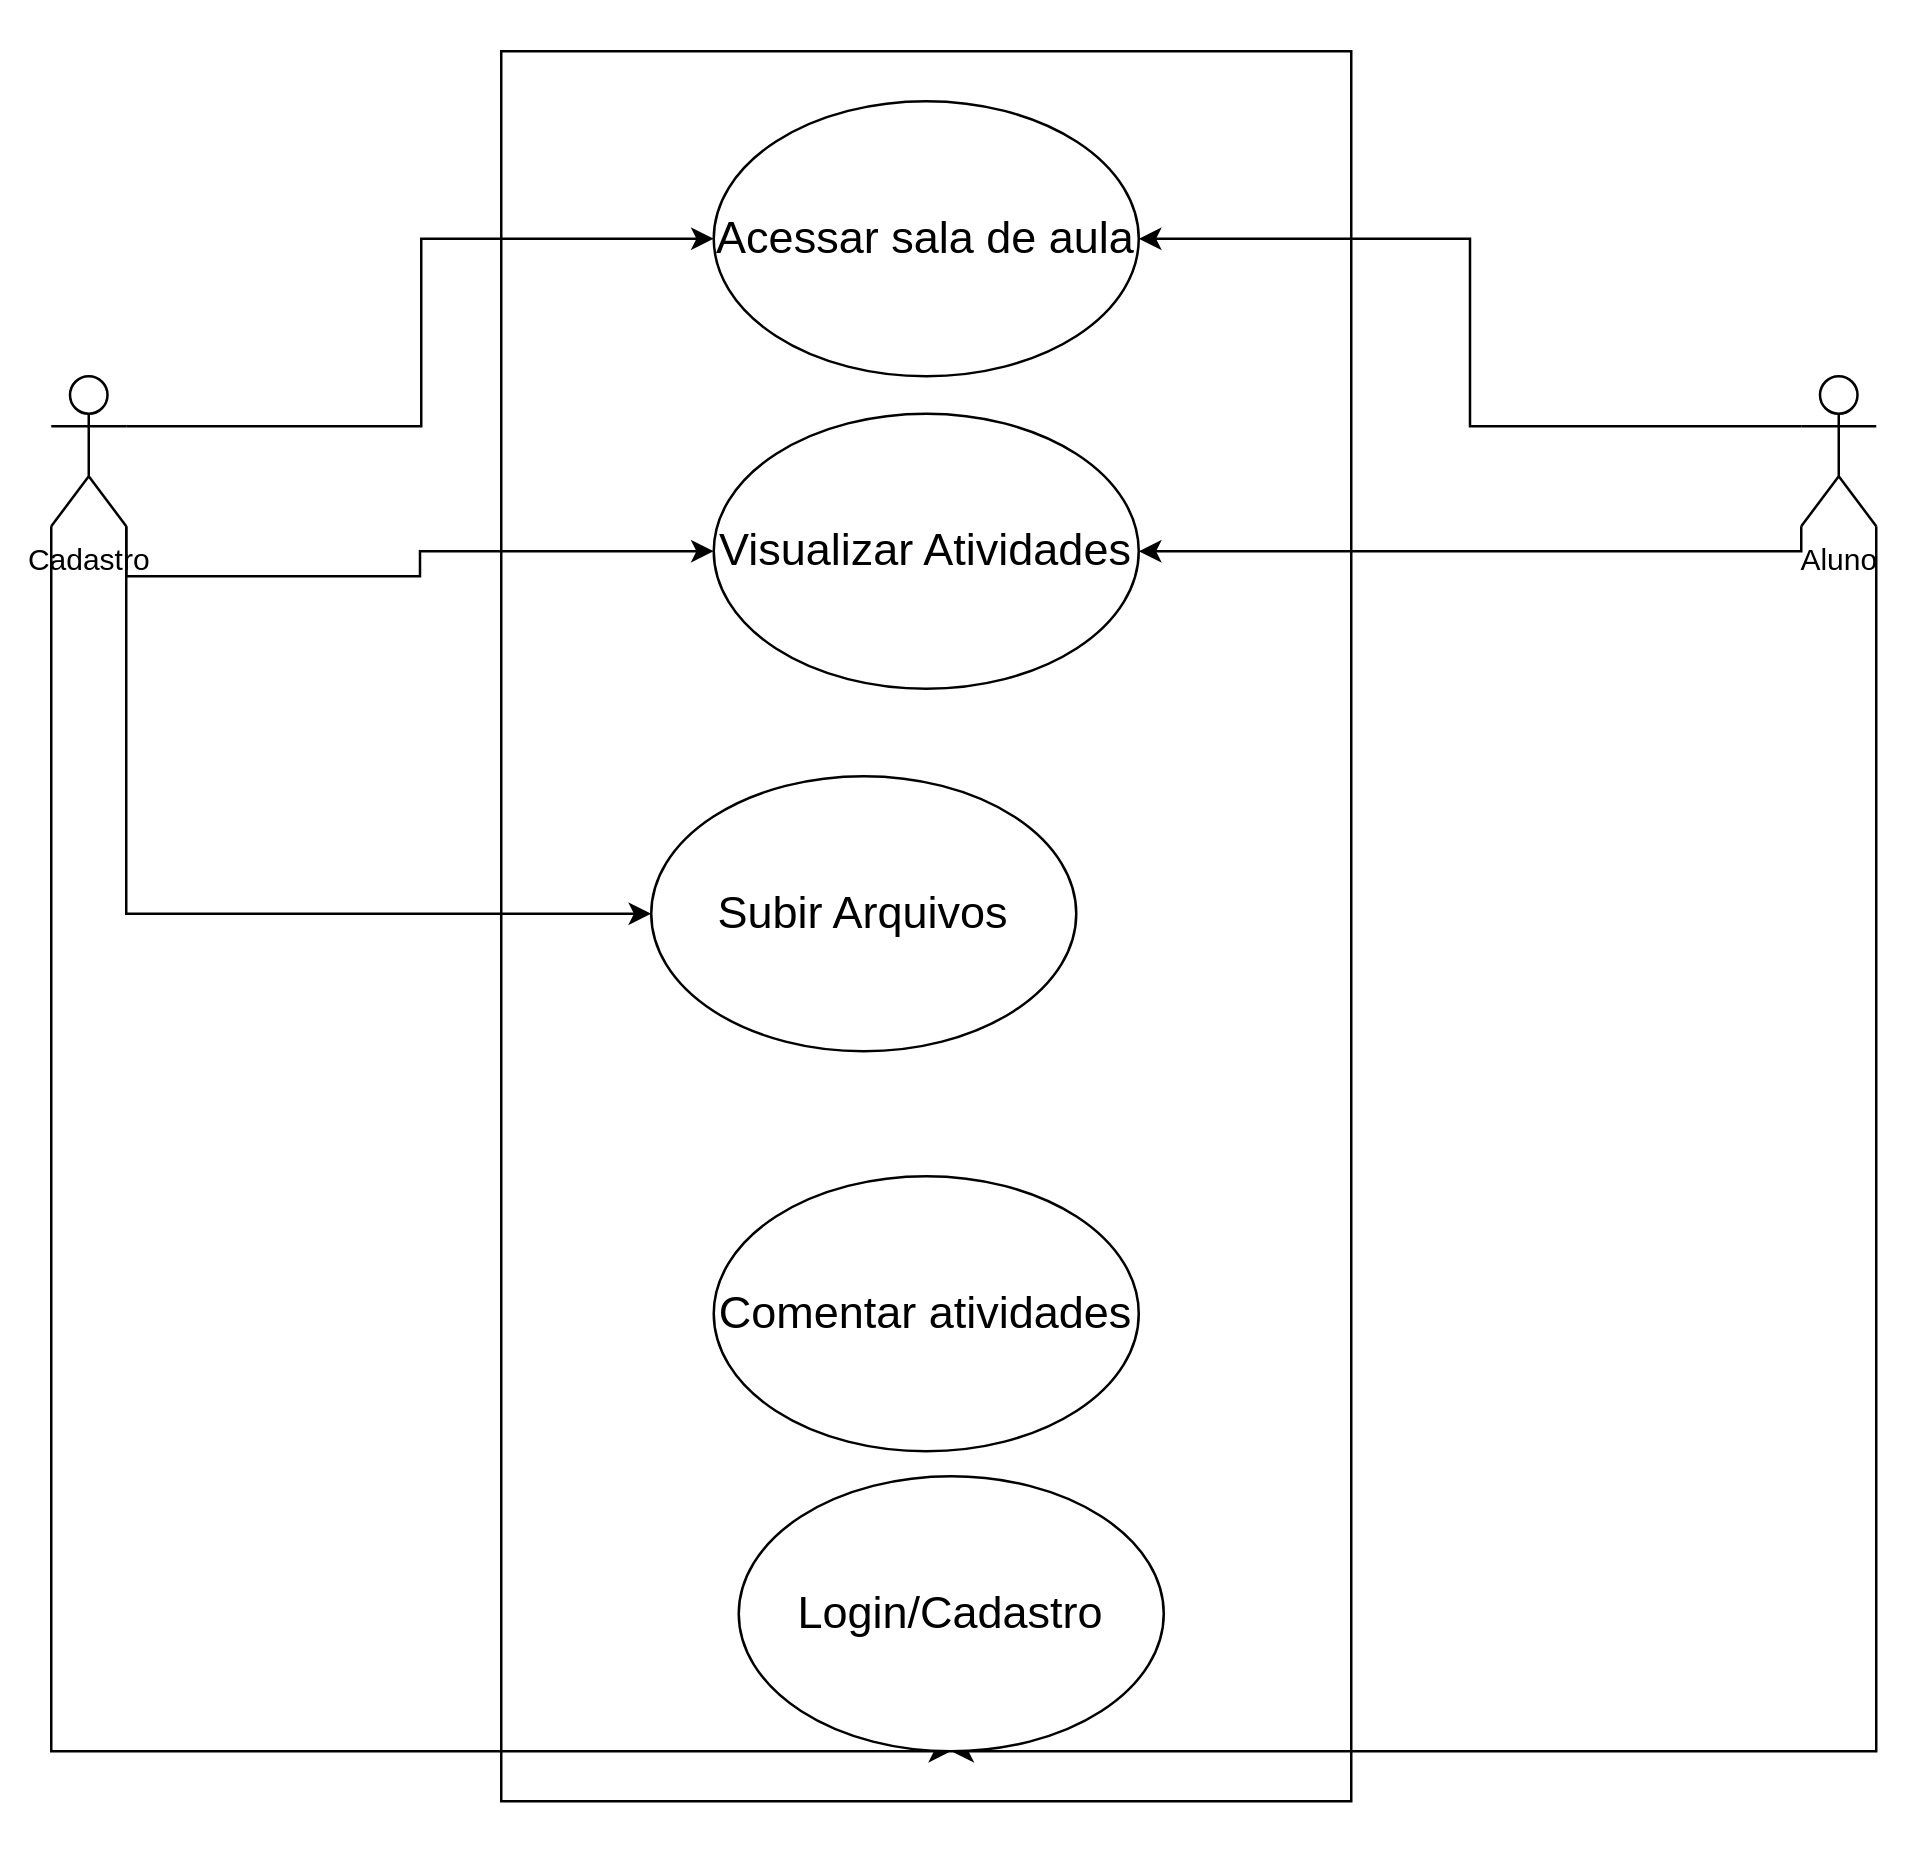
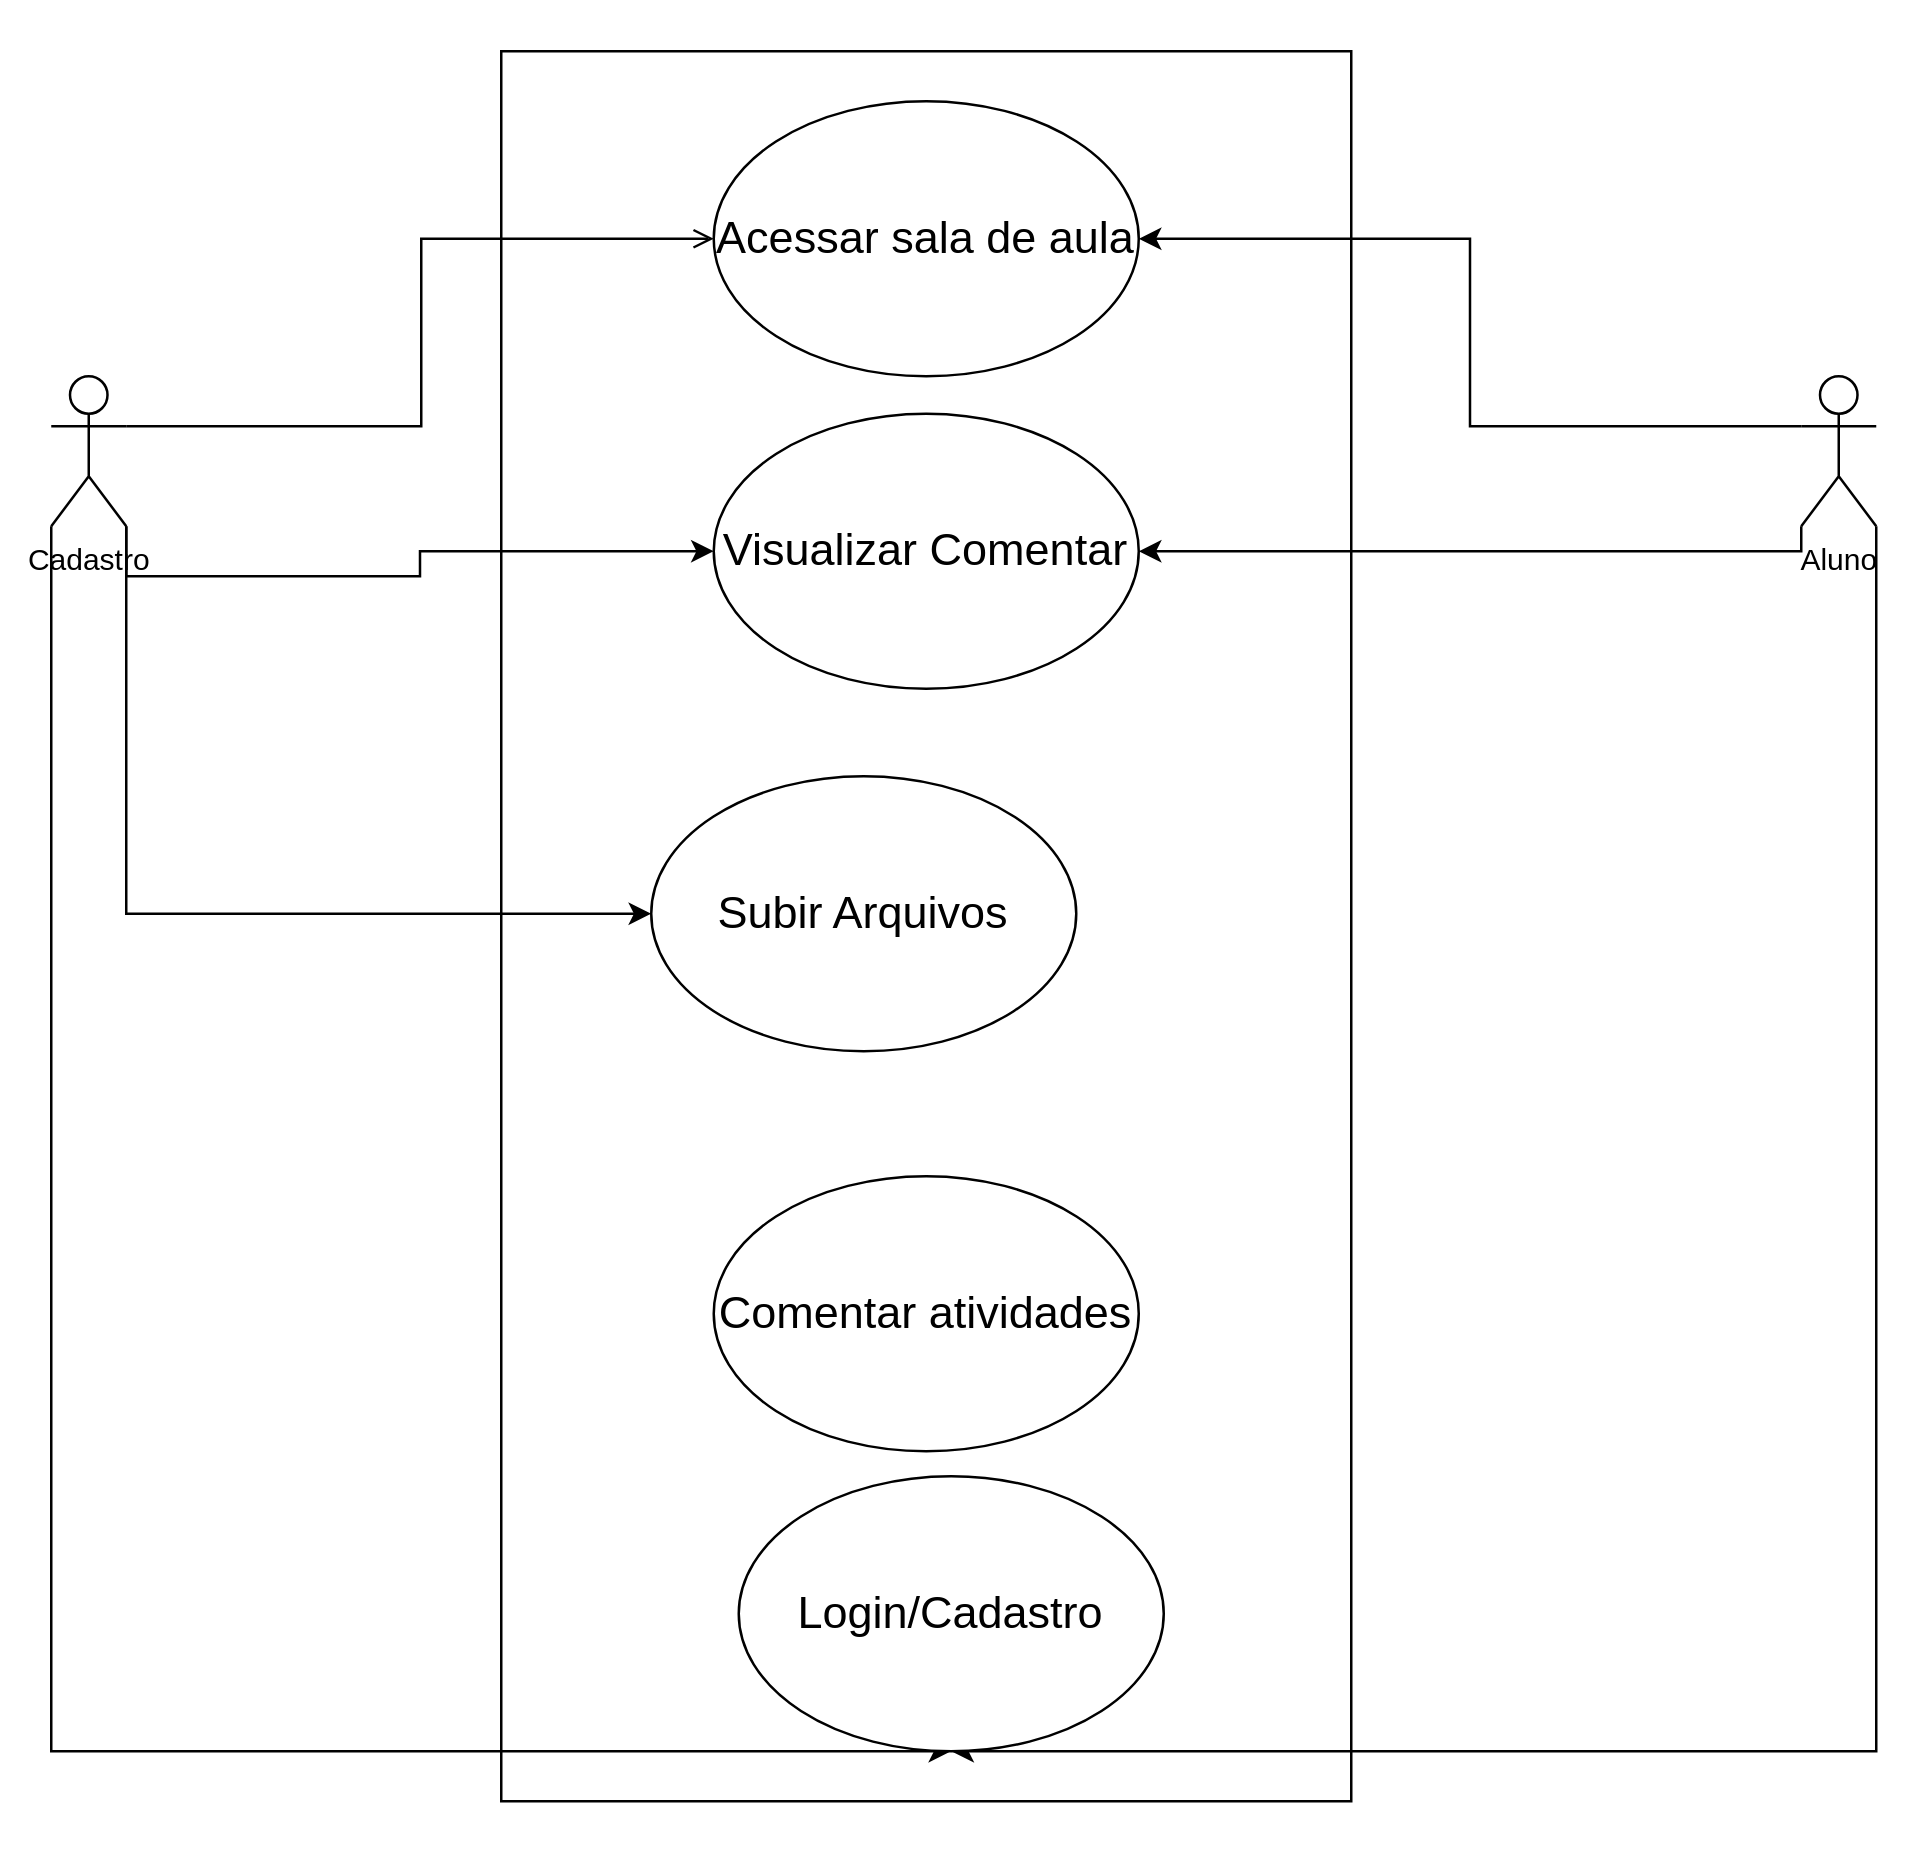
(695, 239) -> (699, 239)
(926, 551) -> (926, 551)
